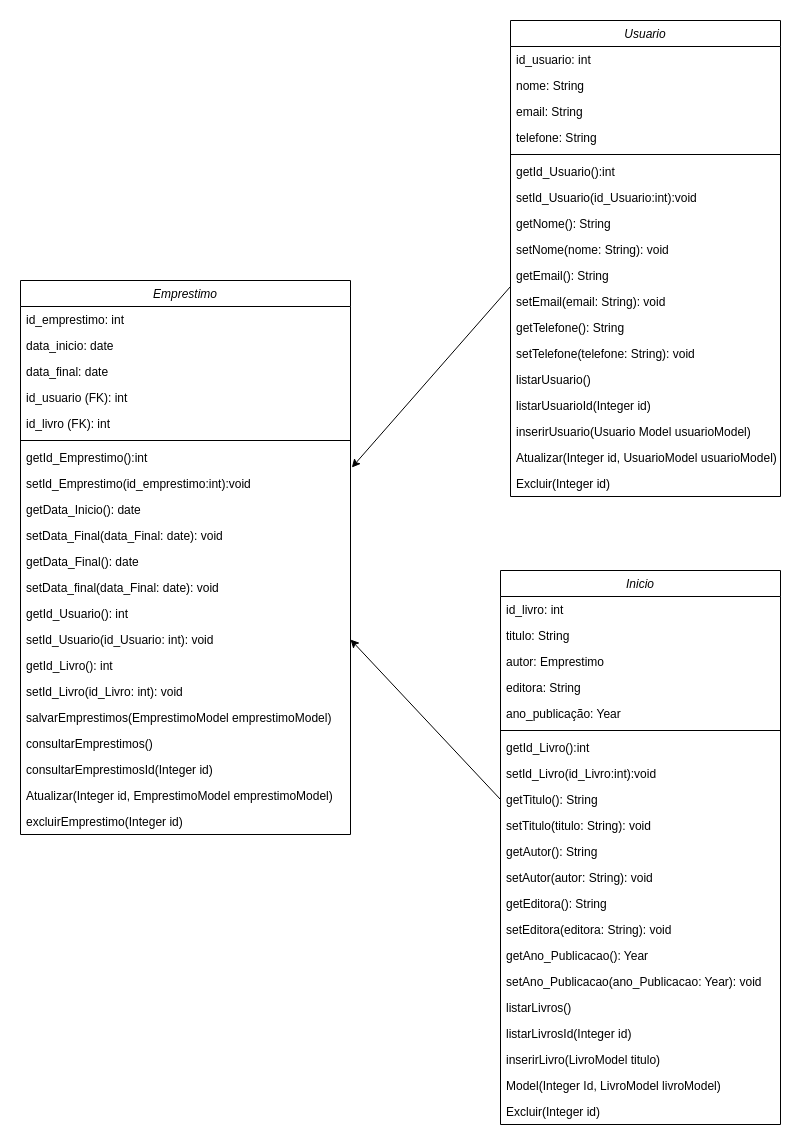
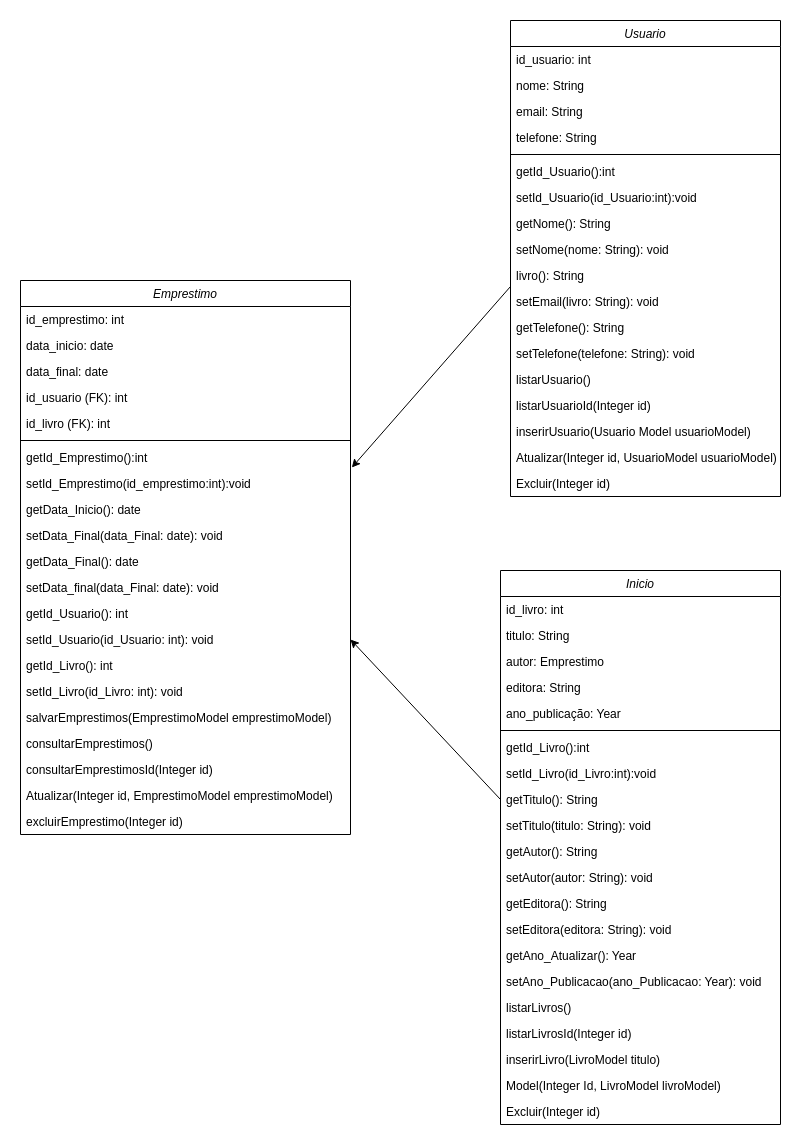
(569, 276) -> (559, 276)
(598, 302) -> (598, 302)
(584, 956) -> (580, 956)
